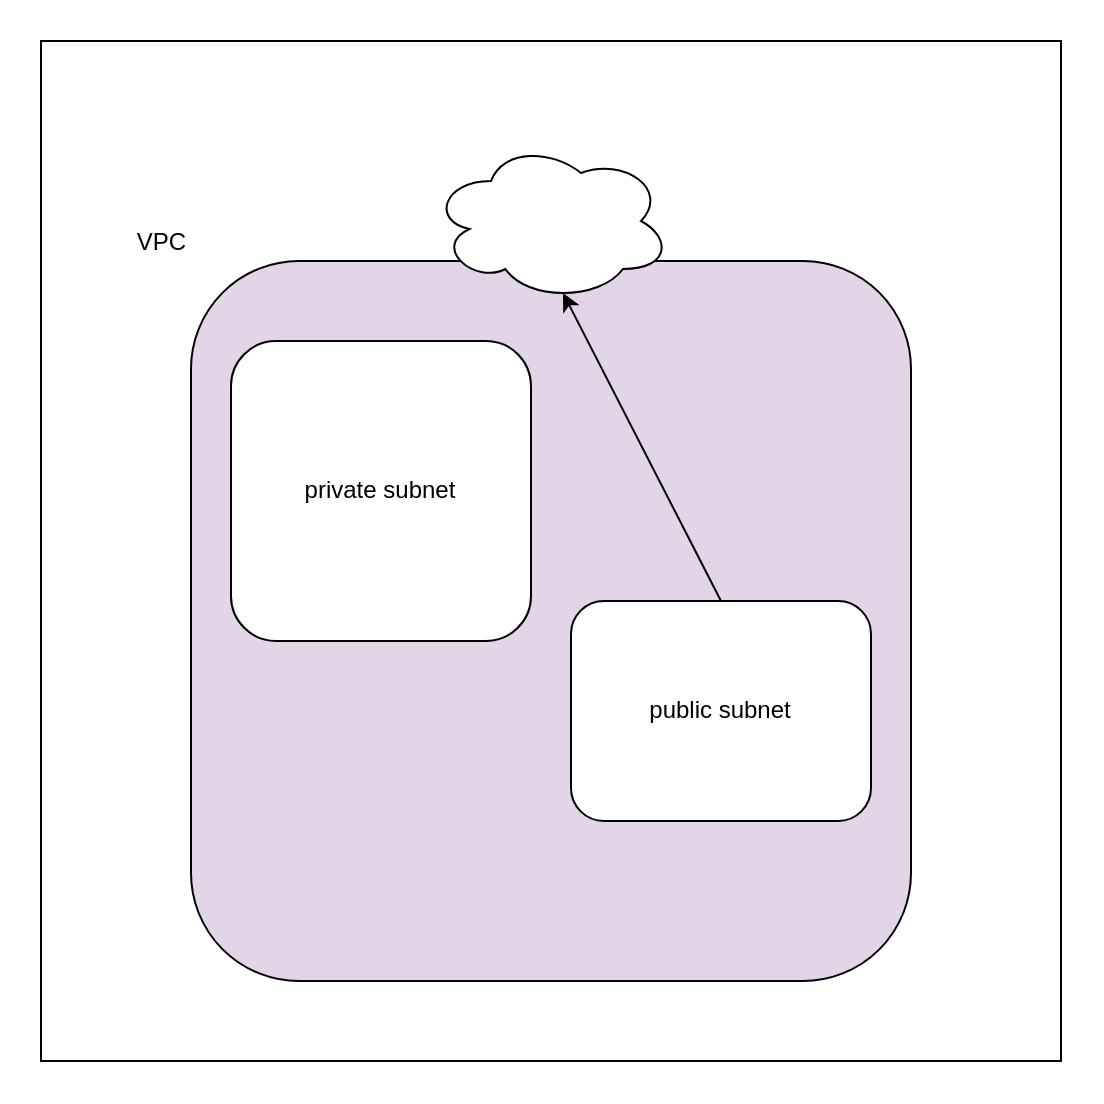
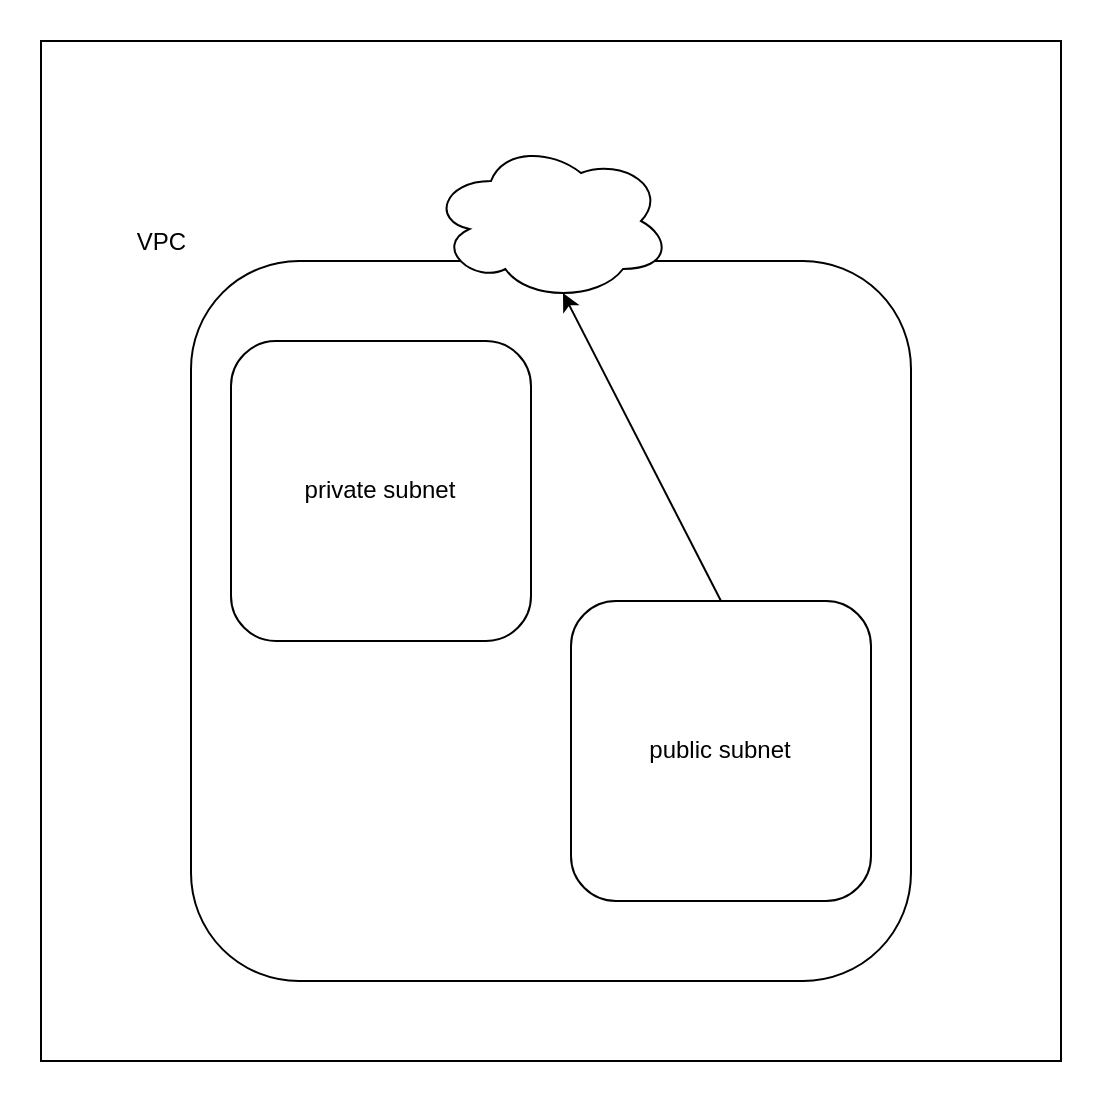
(551, 621) -> (551, 621)
(721, 711) -> (721, 751)
